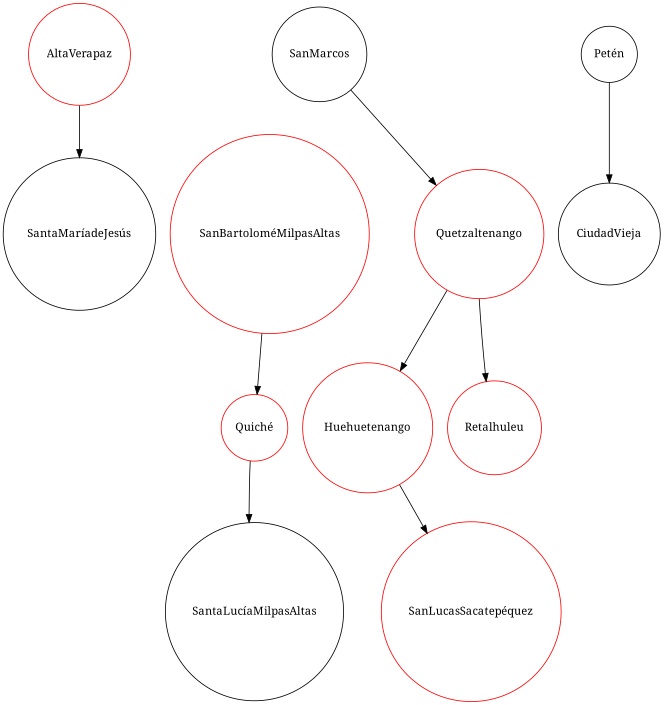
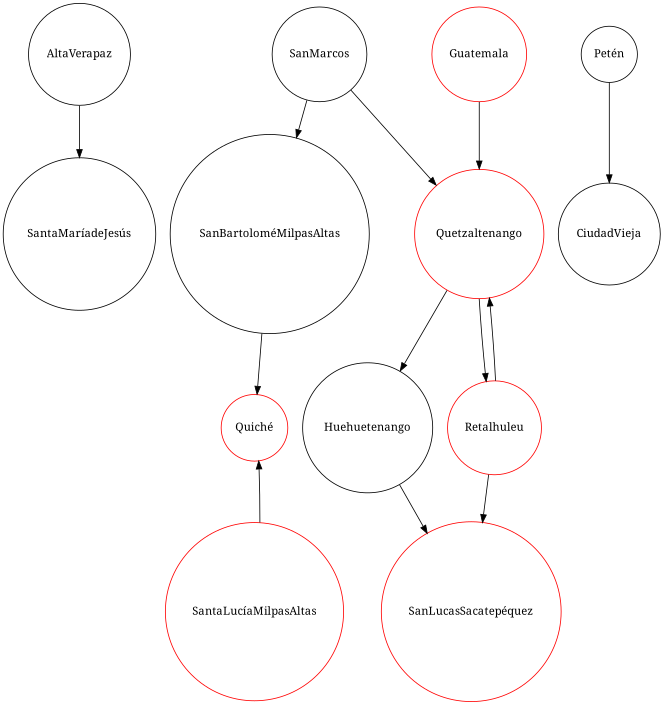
(79, 54) -> (79, 54)
none -> (479, 54)
none -> (303, 115)
(270, 234) -> (270, 234)
none -> (493, 343)
(368, 428) -> (368, 428)
(249, 488) -> (260, 496)
none -> (486, 495)
(254, 612) -> (254, 612)
